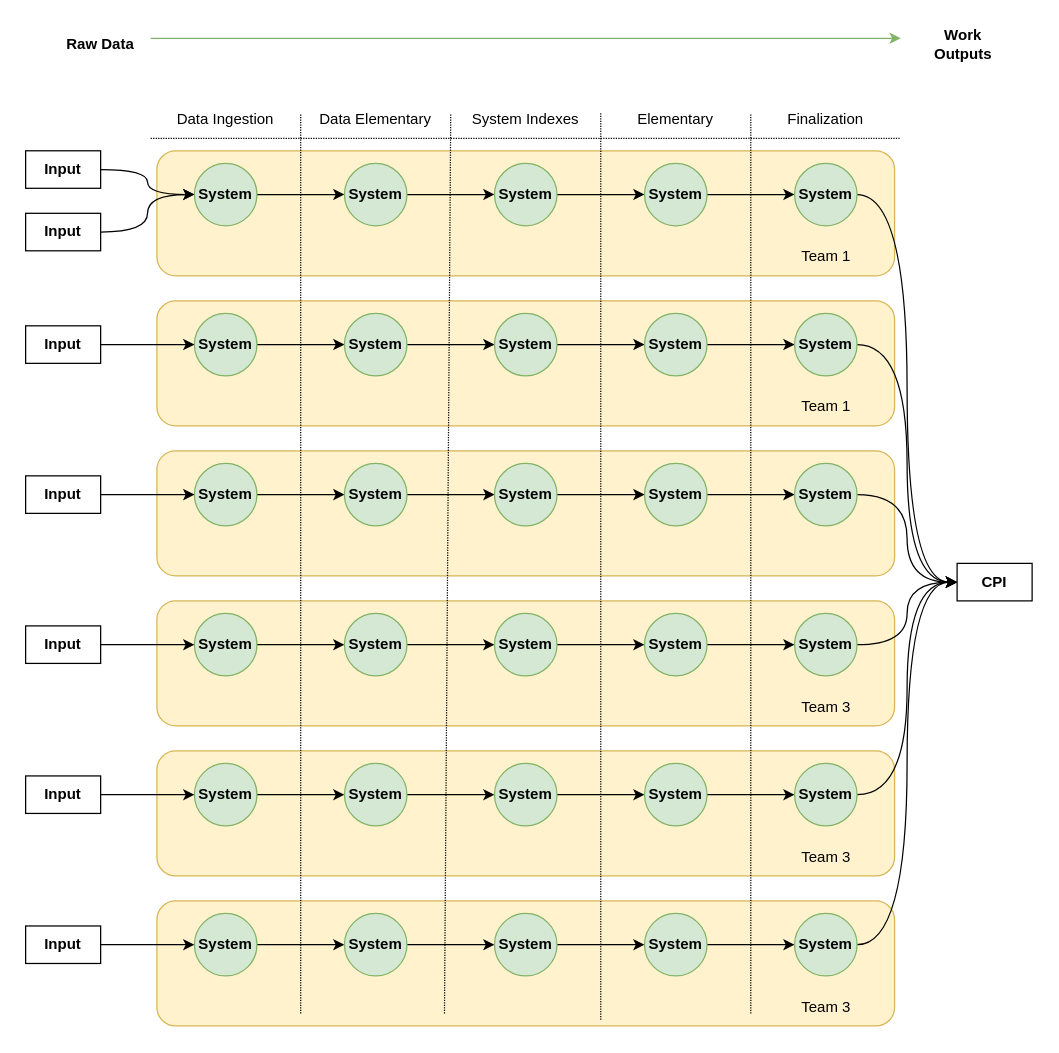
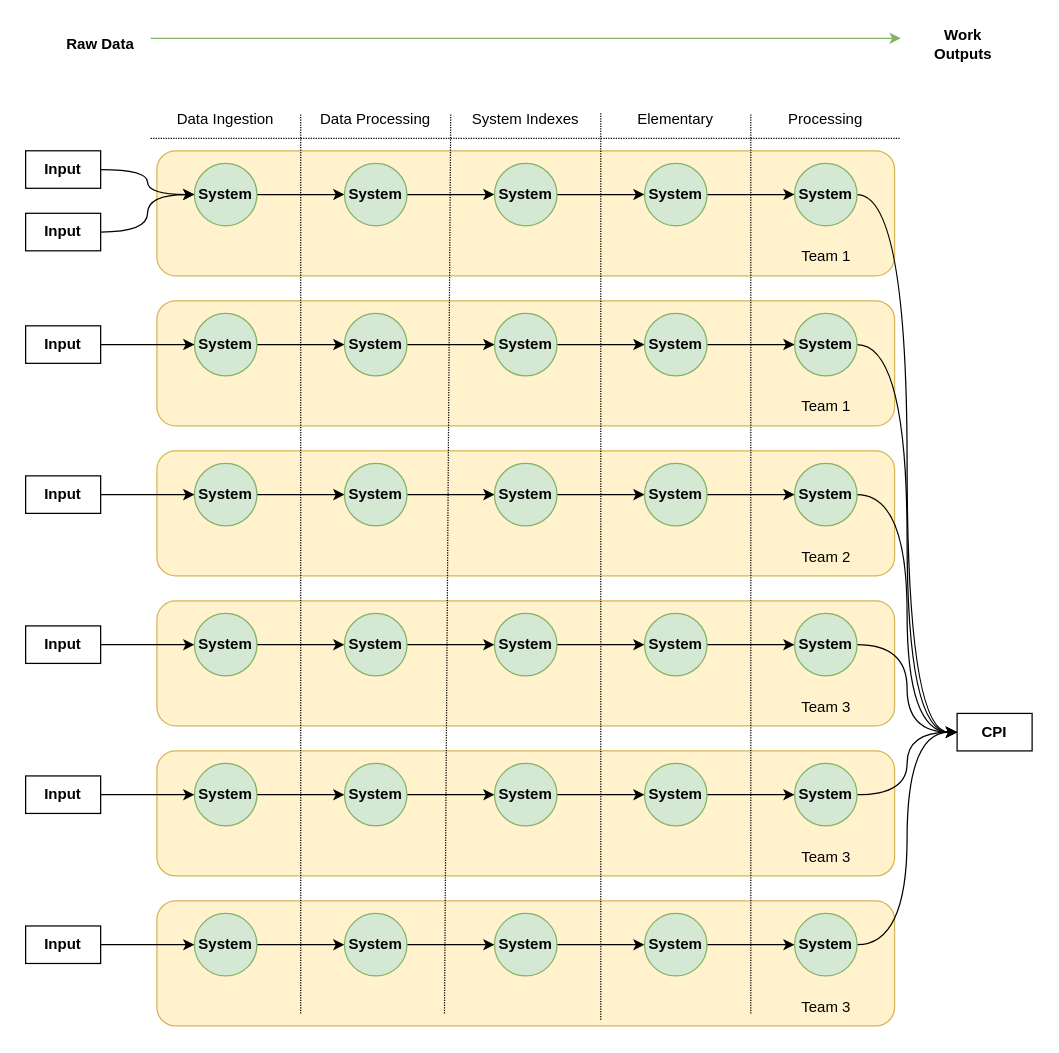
(376, 119) -> (376, 119)
(826, 119) -> (826, 119)
none -> (826, 557)
(994, 582) -> (994, 732)
